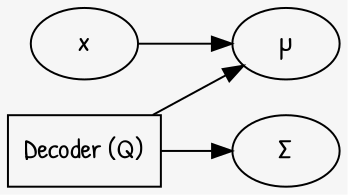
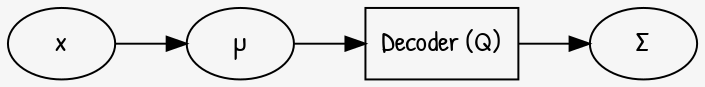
(189, 95) -> (320, 44)
